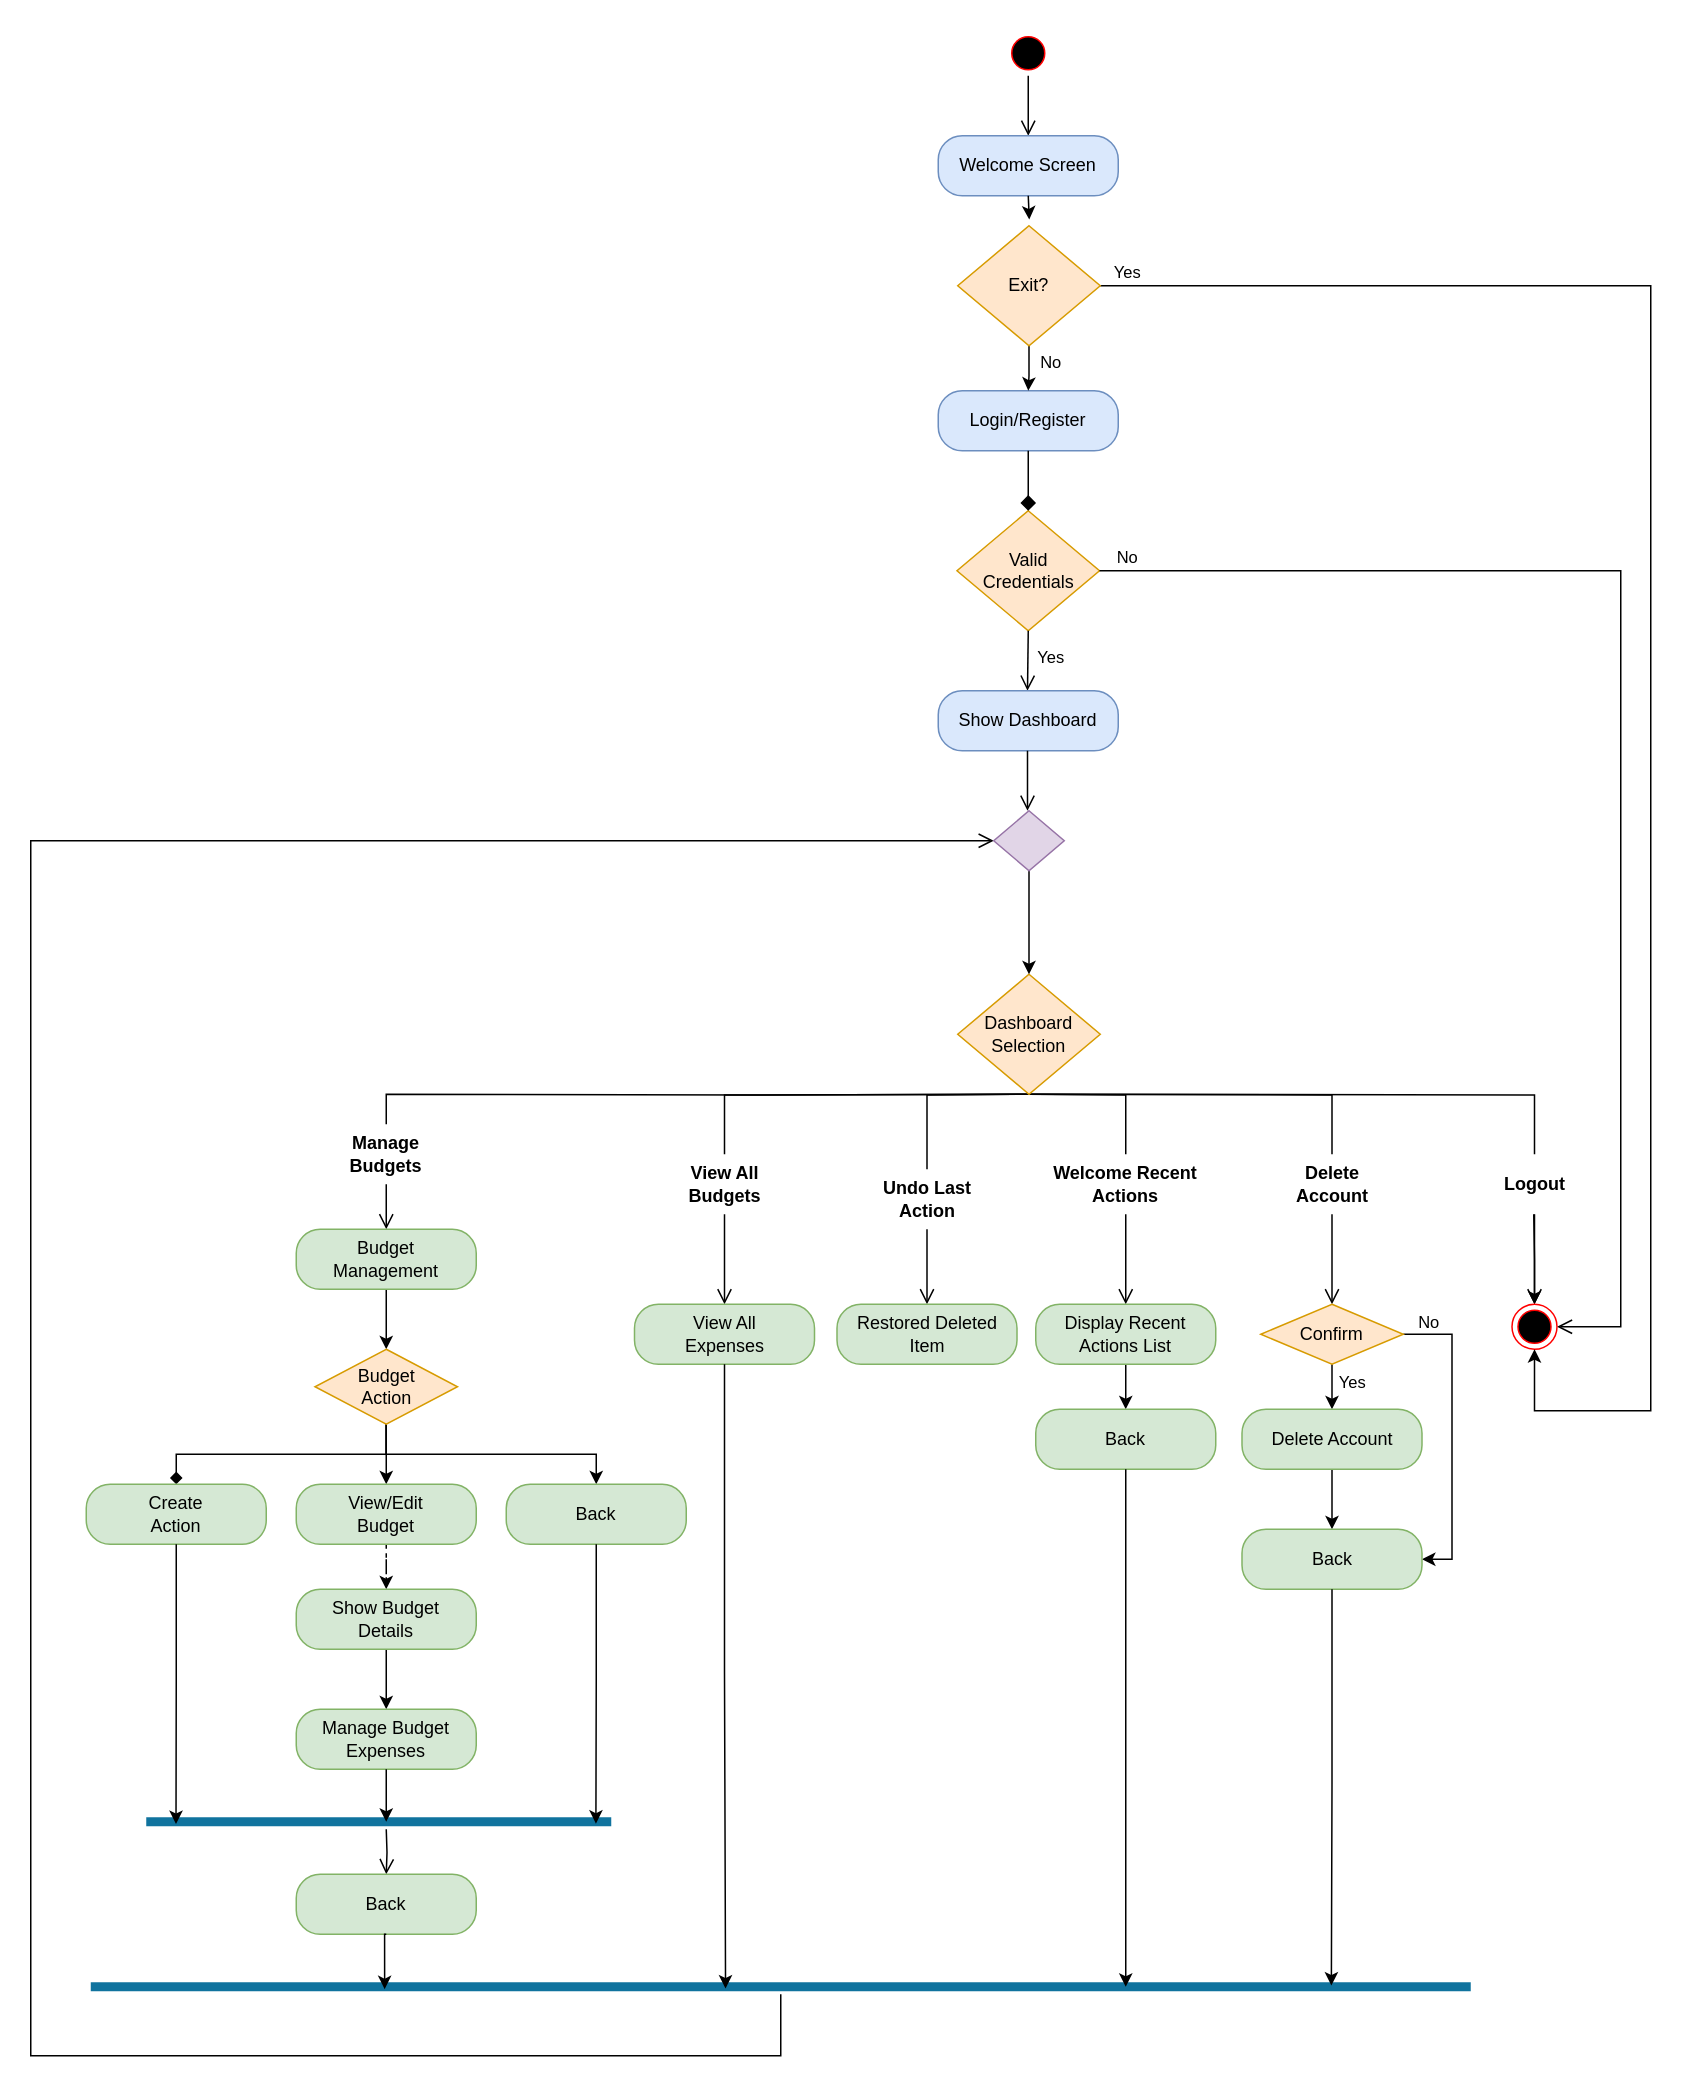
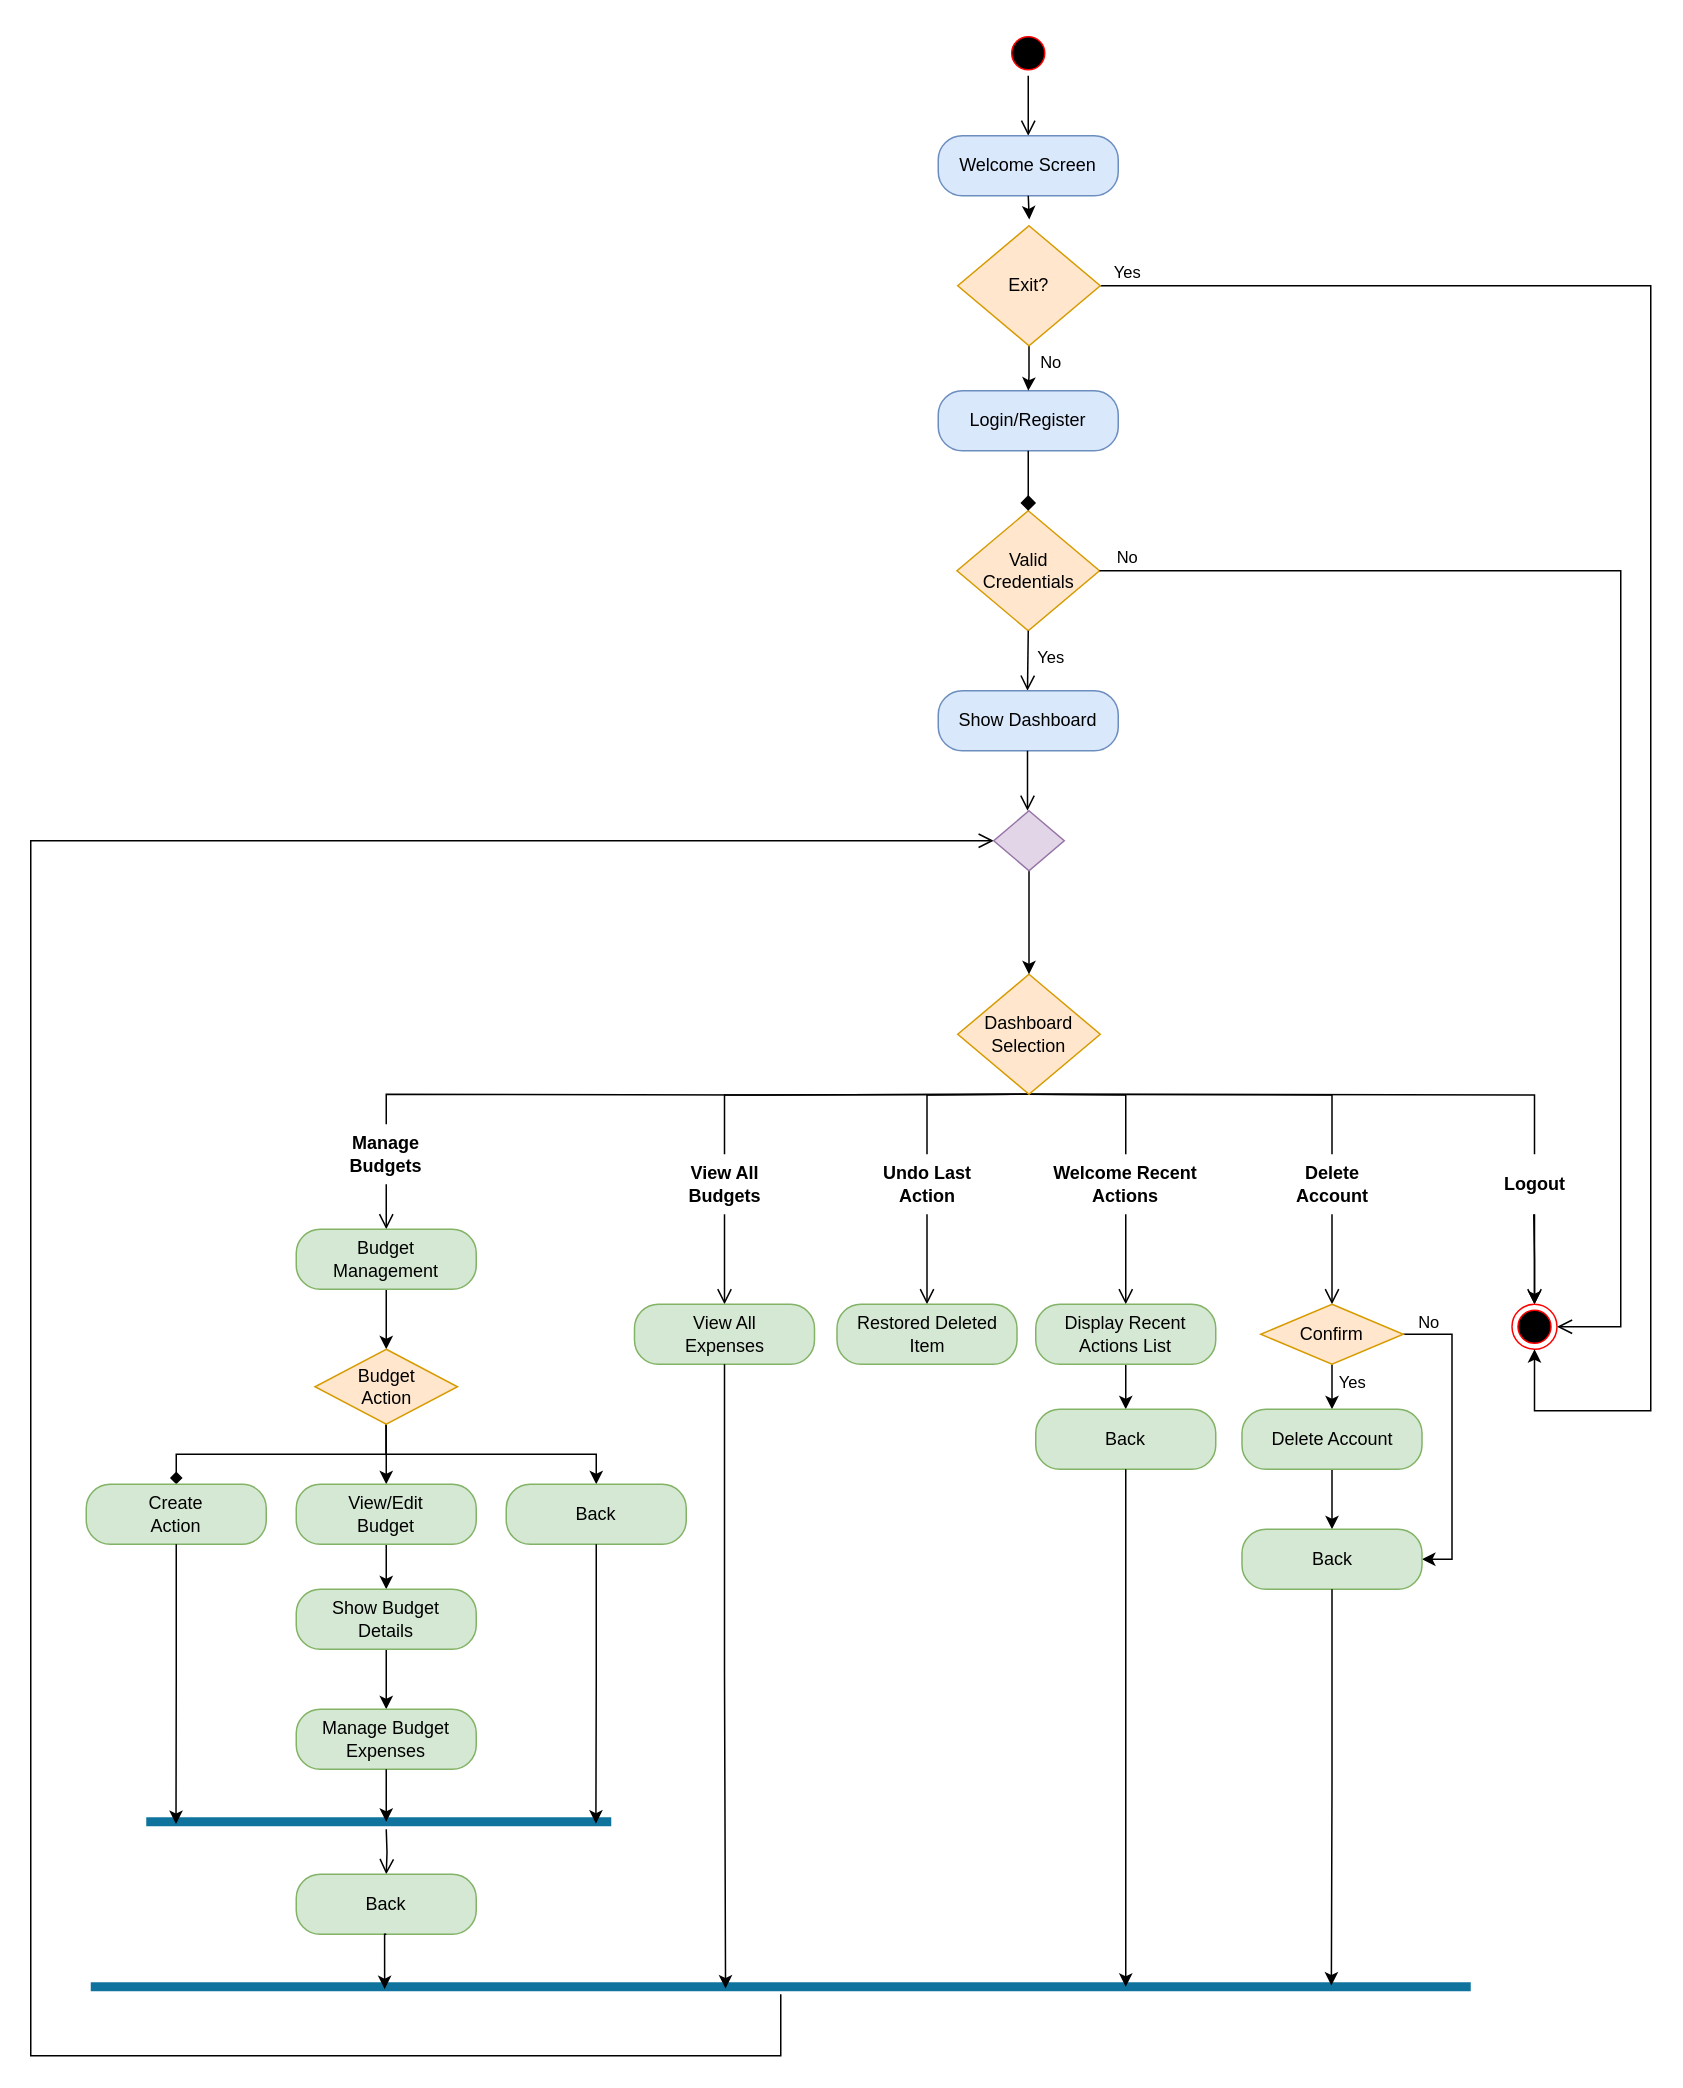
(927, 1199) -> (927, 1184)
(386, 1553) -> (386, 1553)
